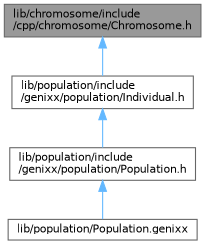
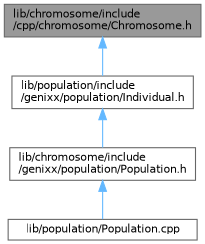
(103, 164) -> (103, 164)
(103, 230) -> (103, 230)
